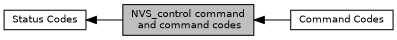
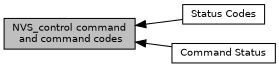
(110, 20) -> (164, 22)
(342, 20) -> (224, 53)
